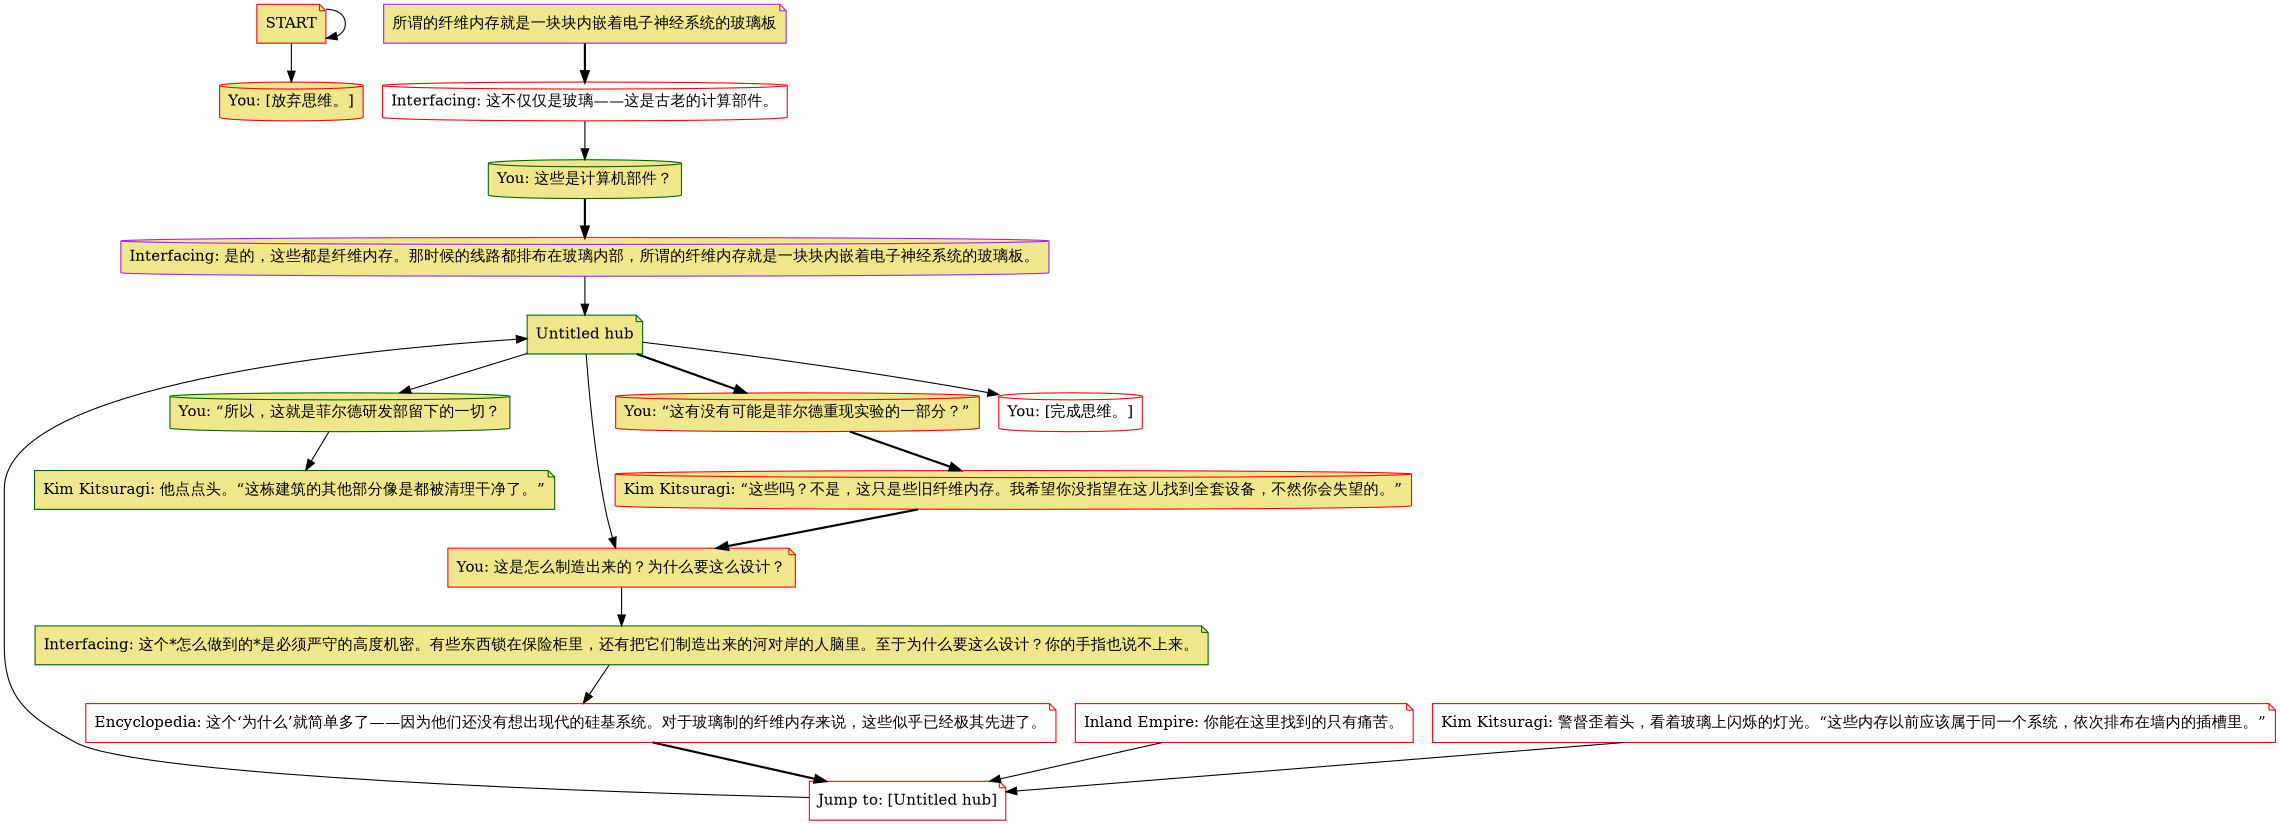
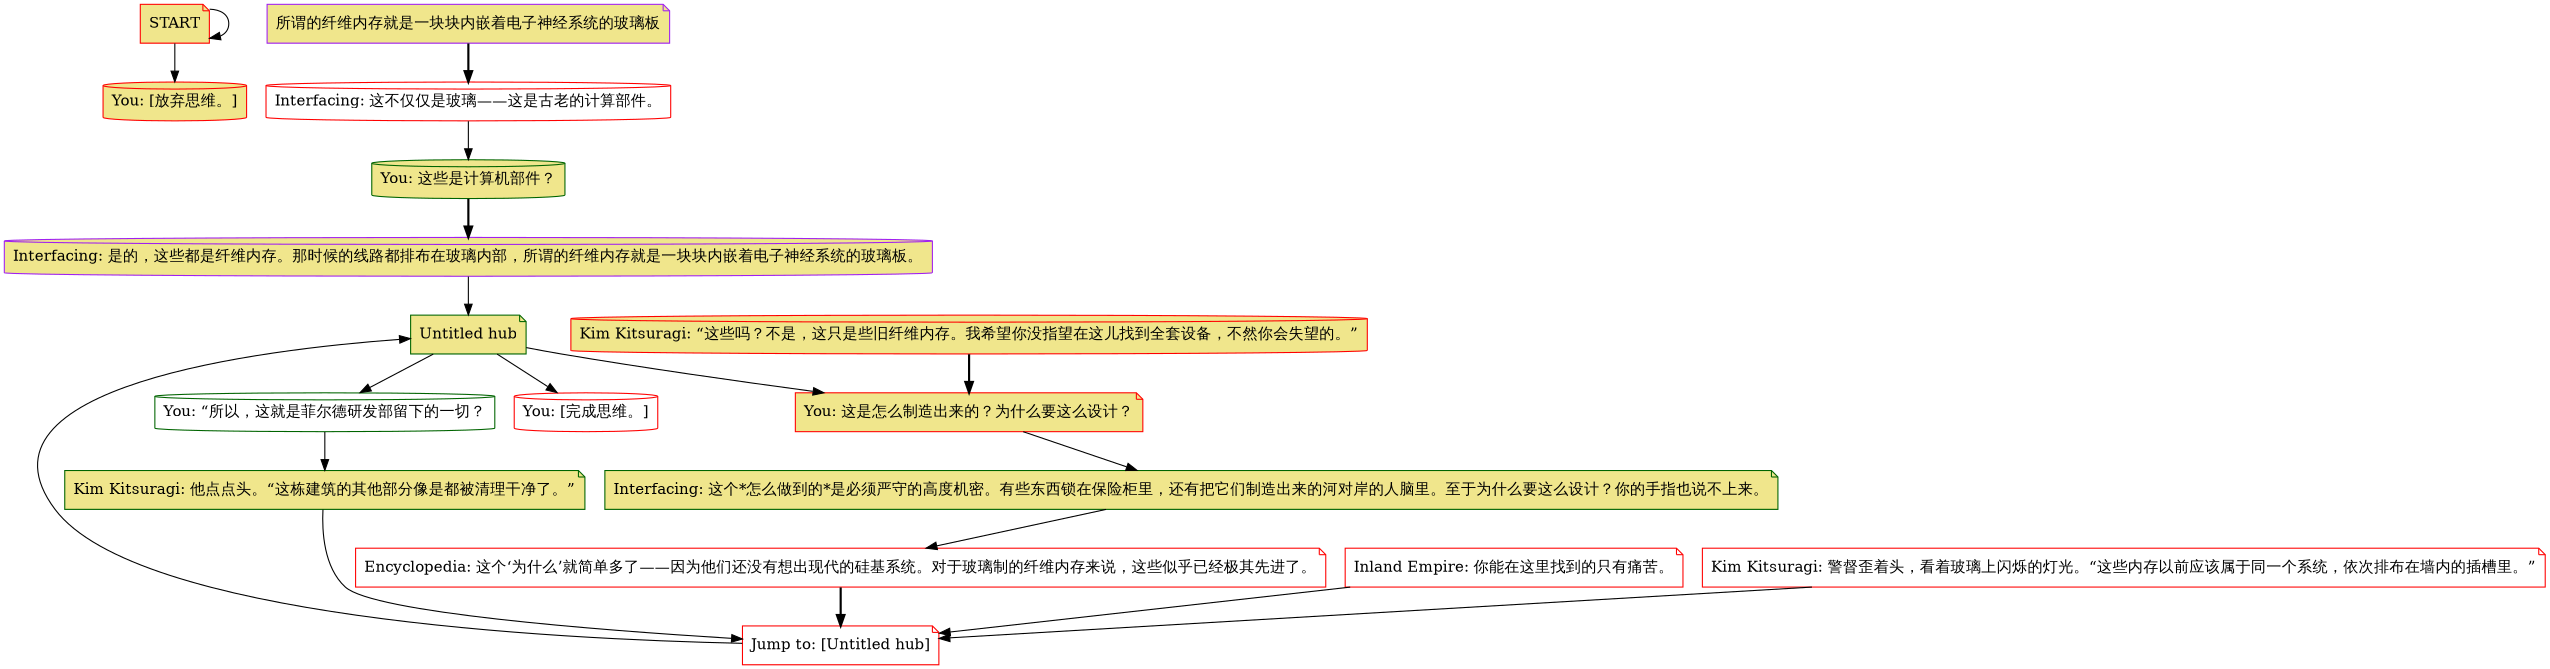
(340, 412) -> (325, 412)
(798, 412) -> none
none -> (495, 619)
